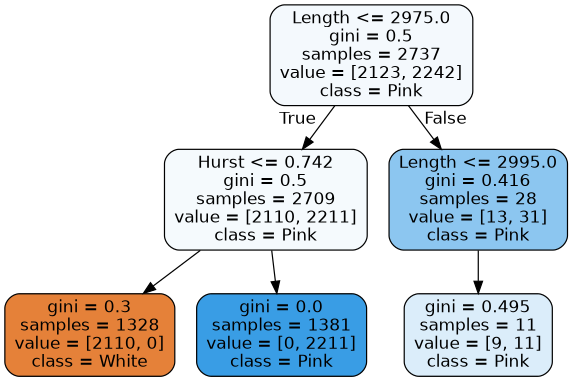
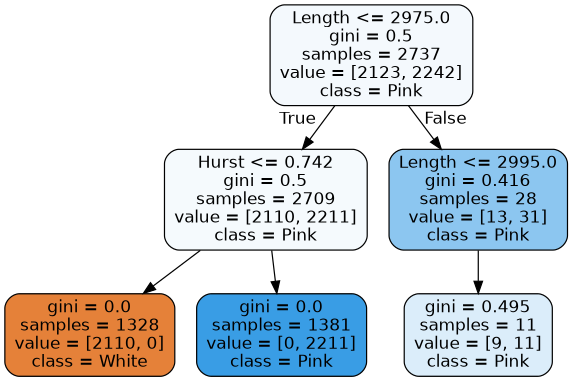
(90, 335) -> (90, 335)
